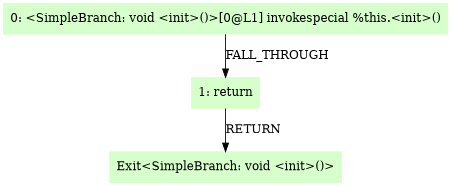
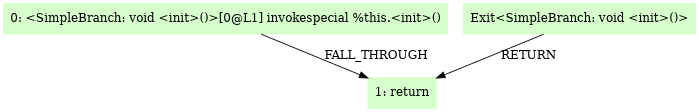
(226, 126) -> (494, 54)
